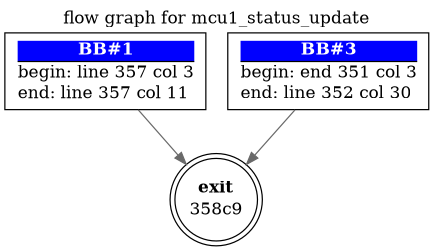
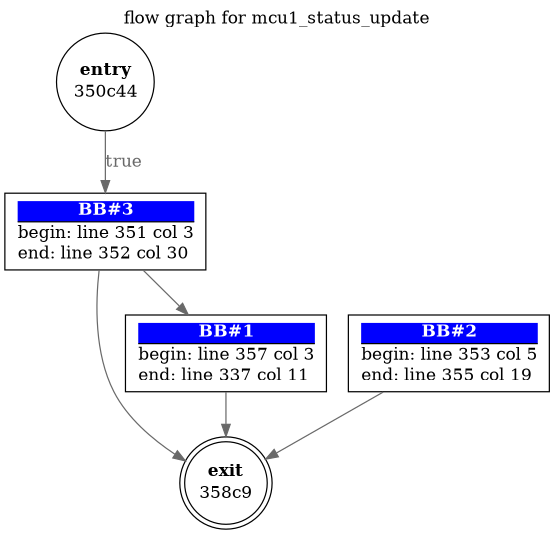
(329, 72) -> (106, 233)
none -> (105, 82)
(104, 93) -> (224, 375)
none -> (161, 288)
none -> (449, 353)
